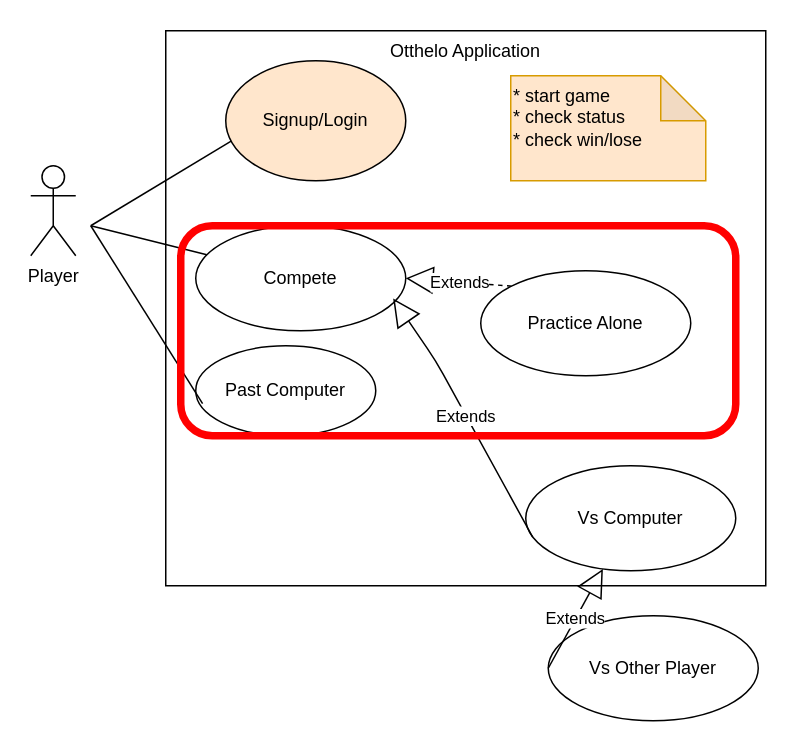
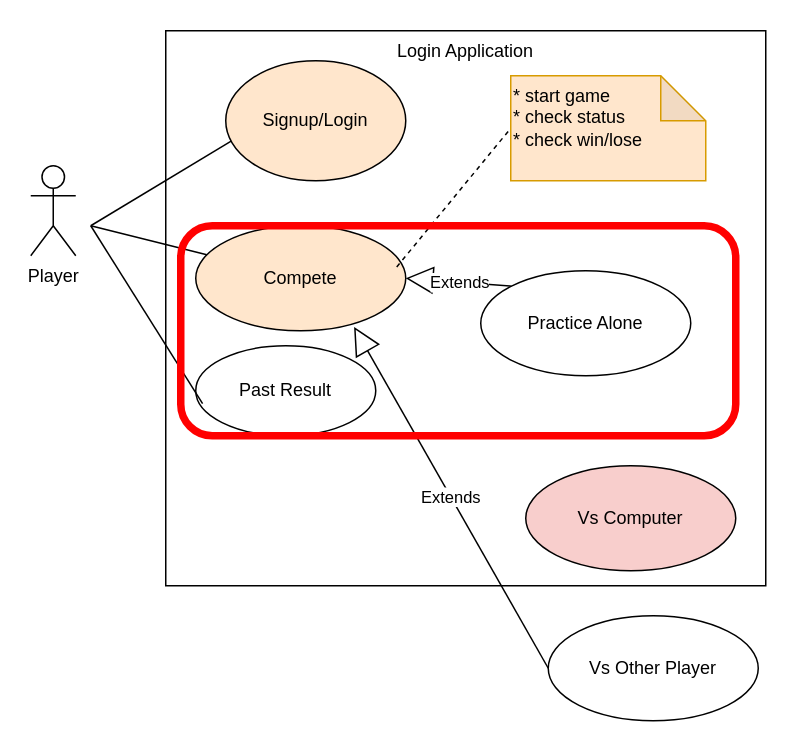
(466, 52) -> (466, 52)
none -> (473, 175)
(301, 278) -> (301, 278)
(501, 285) -> (501, 285)
(286, 391) -> (286, 391)
(472, 427) -> none
(631, 518) -> (631, 518)
(569, 630) -> (458, 510)
